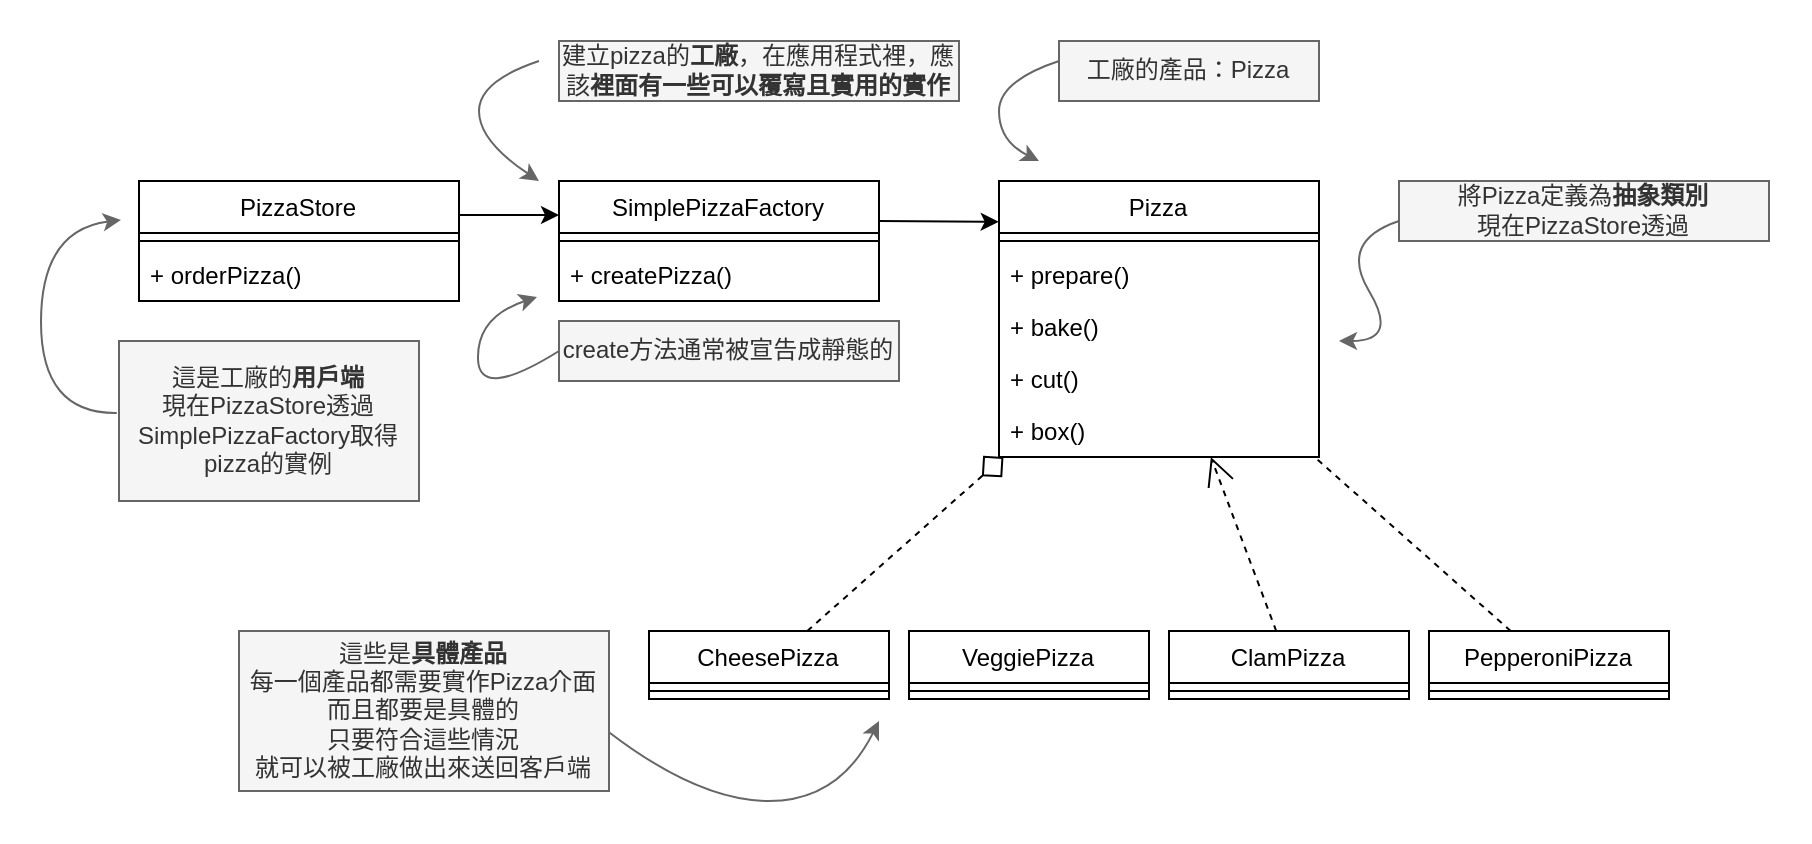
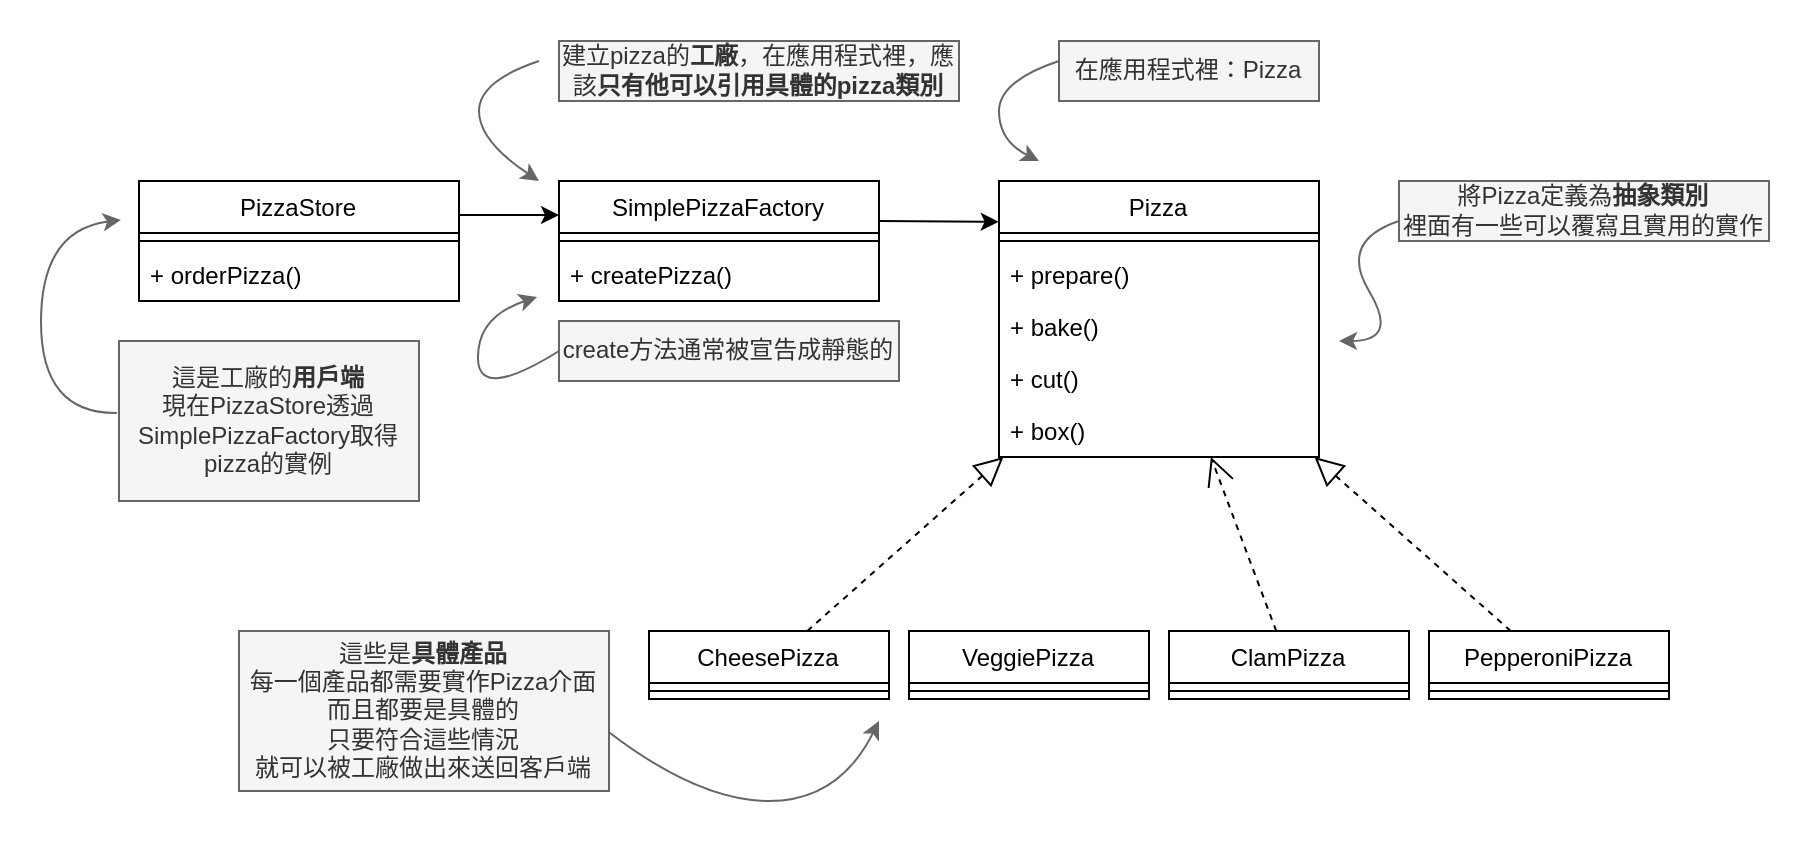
(759, 71) -> (759, 71)
(1189, 71) -> (1189, 71)
(1584, 211) -> (1584, 211)
(1328, 469) -> (1336, 476)
(981, 477) -> (982, 476)
